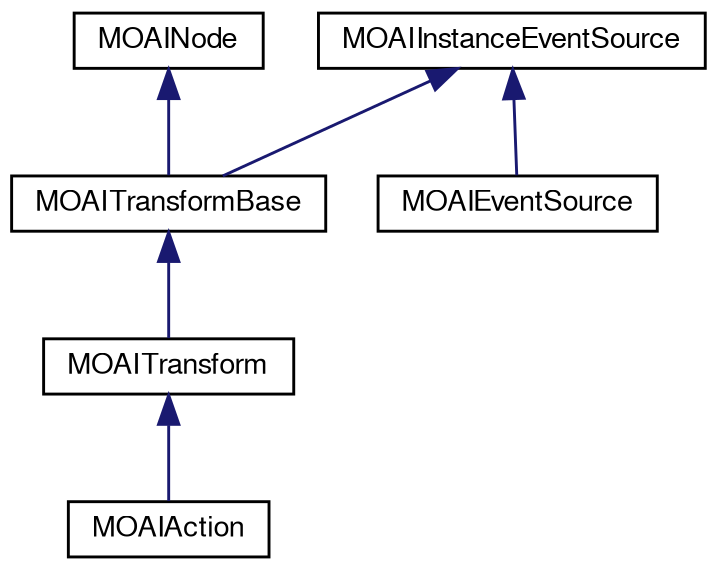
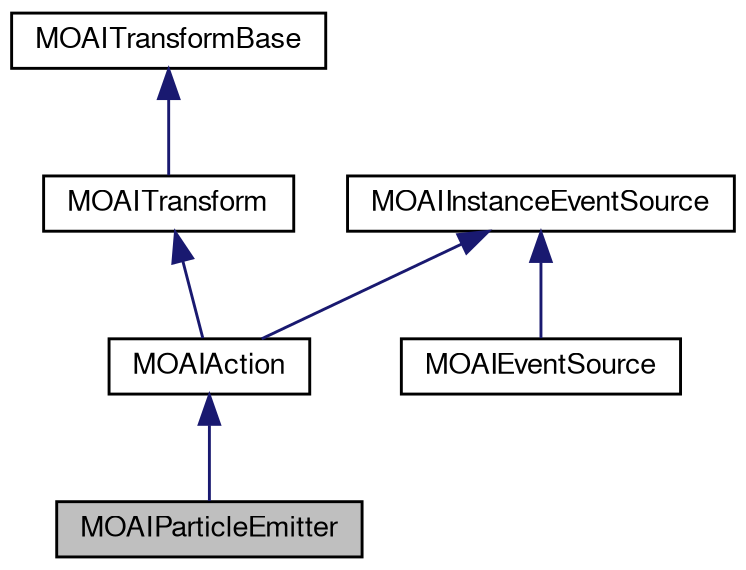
(169, 41) -> none
(327, 128) -> (362, 291)
none -> (209, 529)
